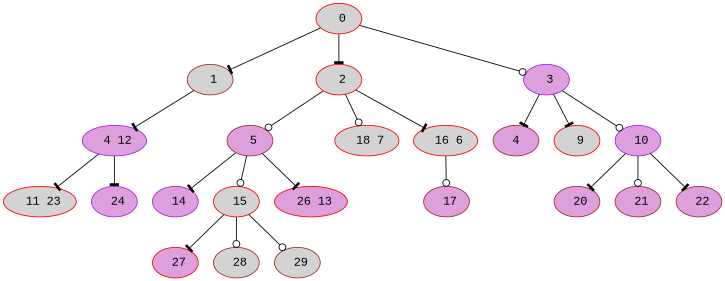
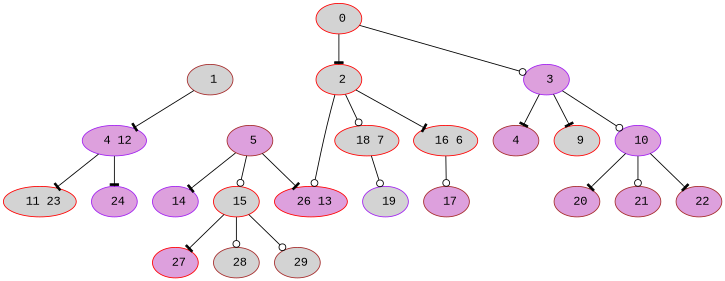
(276, 48) -> none
(297, 108) -> (324, 137)
none -> (385, 202)
